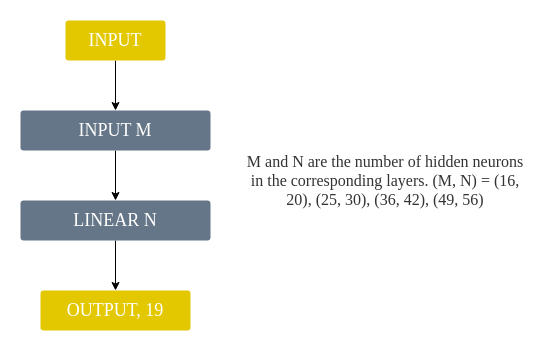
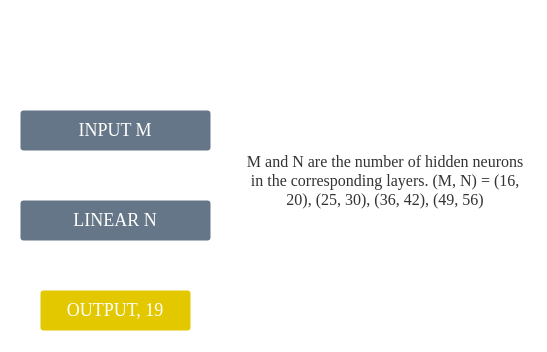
(116, 41) -> none
(116, 82) -> none
(116, 172) -> none
(116, 262) -> none
